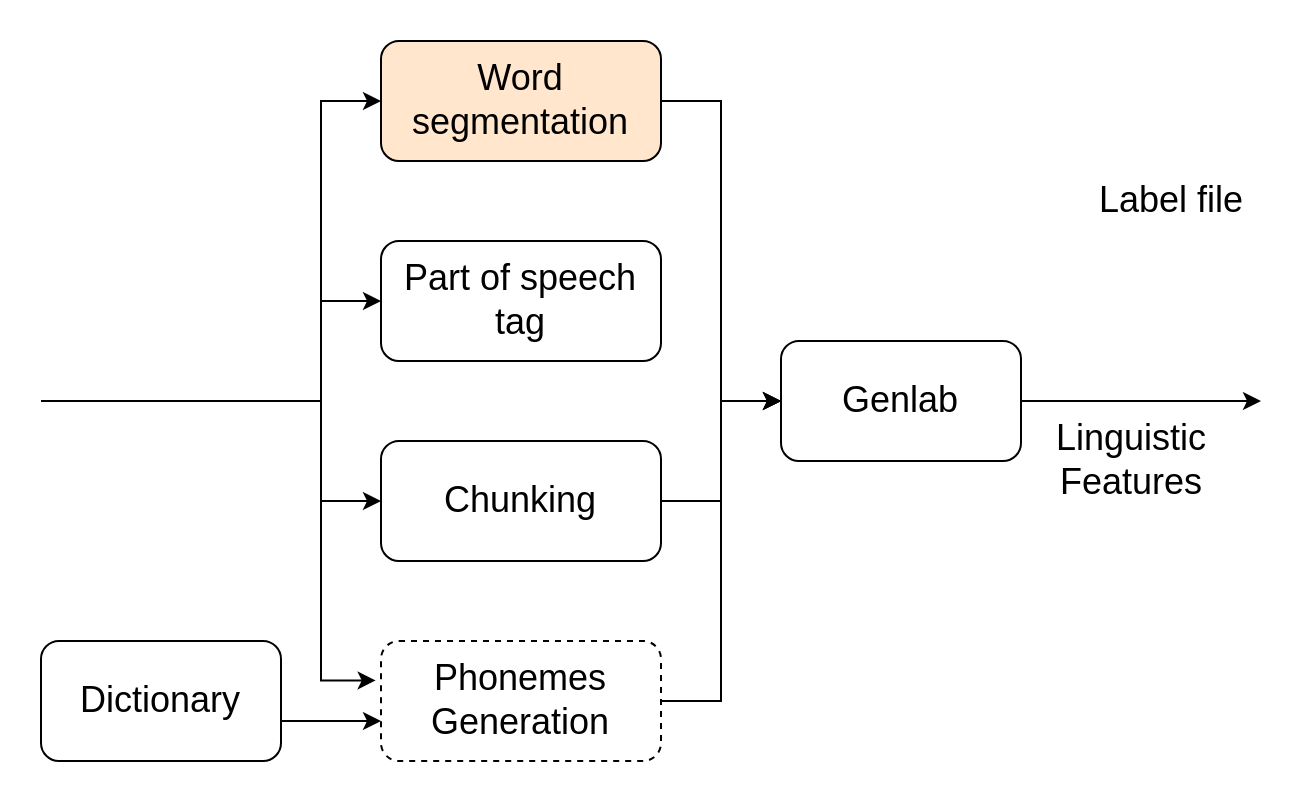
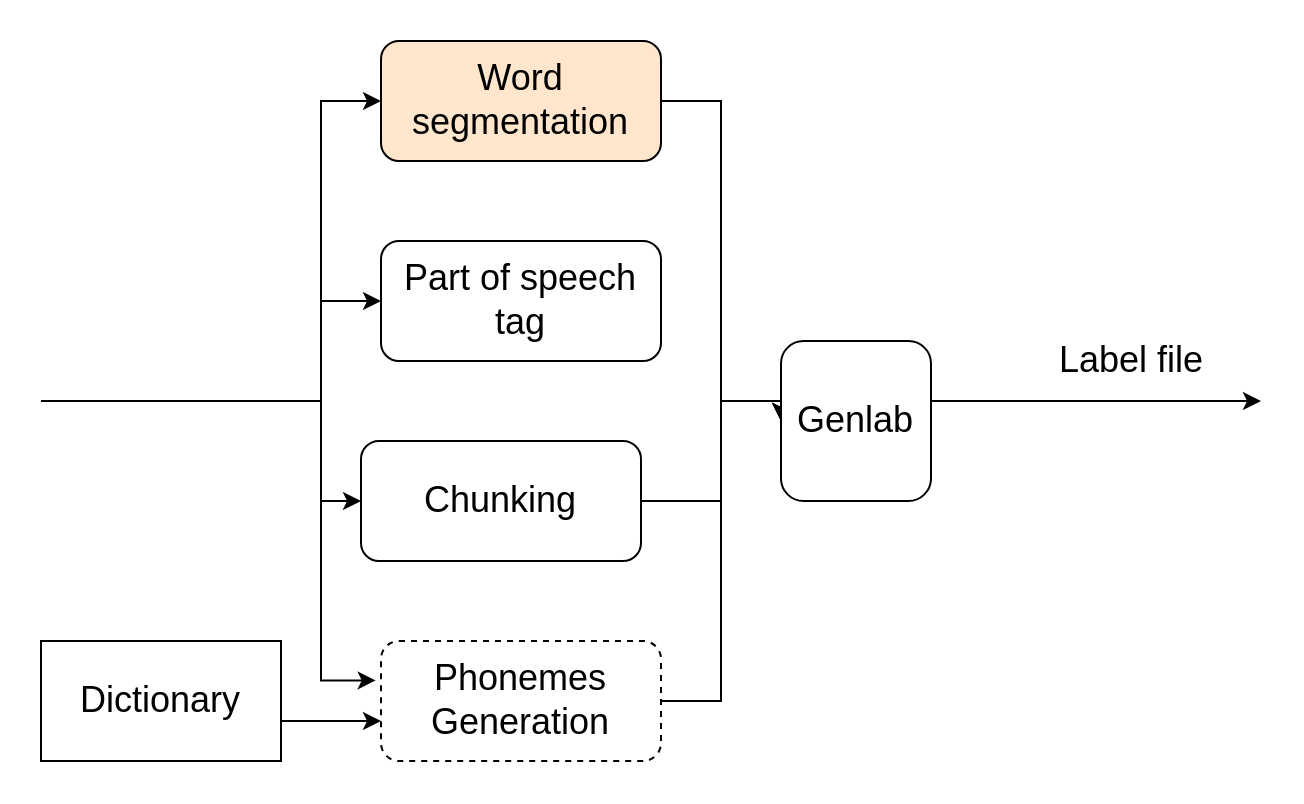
(1171, 201) -> (1131, 361)
(901, 401) -> (856, 421)
(1131, 461) -> none
(521, 501) -> (501, 501)
(161, 701) -> (161, 701)
